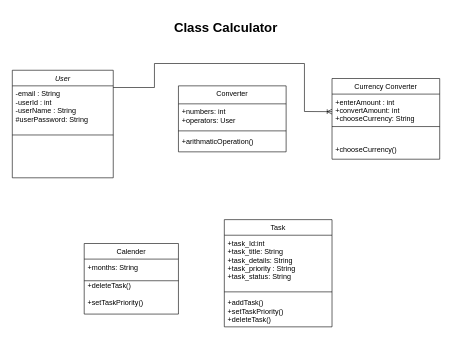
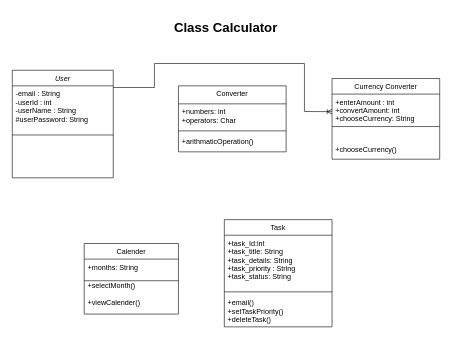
(205, 112) -> (205, 112)
(113, 285) -> (115, 285)
(122, 303) -> (116, 303)
(248, 303) -> (242, 303)
